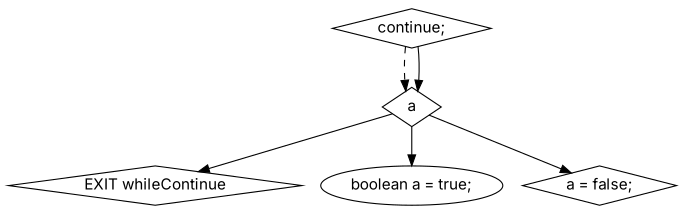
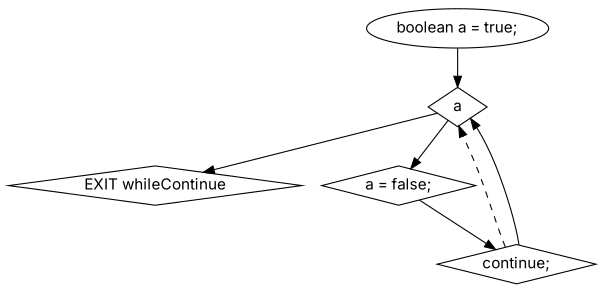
(412, 141) -> (458, 62)
none -> (453, 222)
